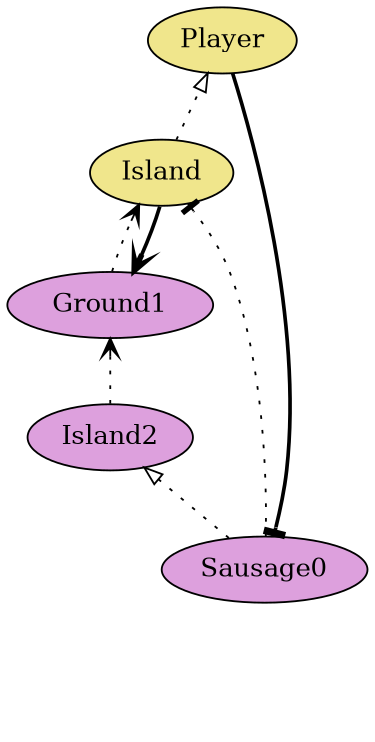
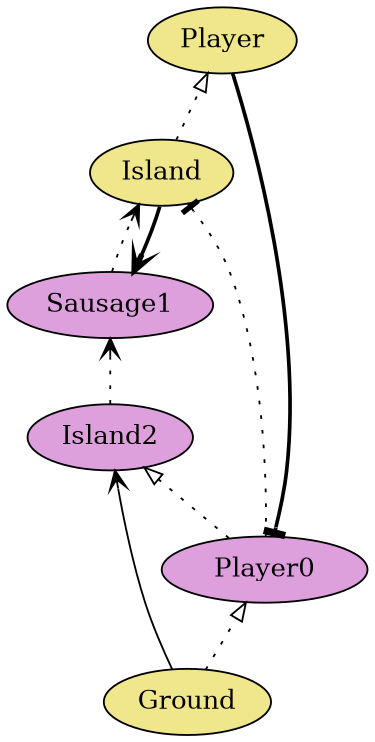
(110, 305) -> (110, 305)
(265, 570) -> (265, 570)
none -> (187, 702)
